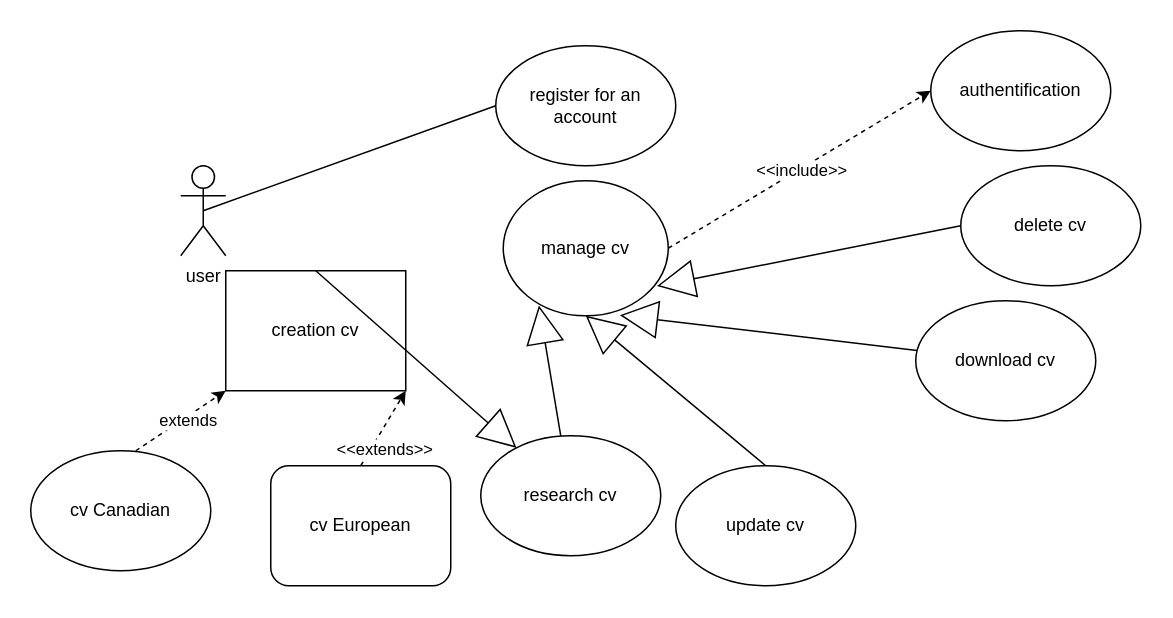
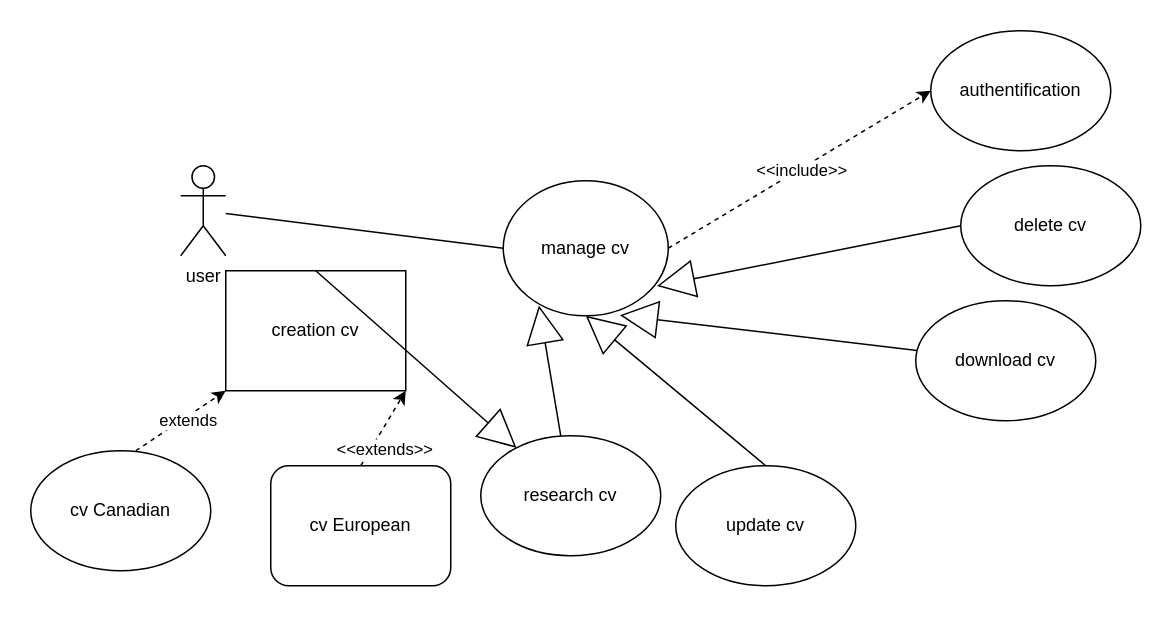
(586, 106) -> none
(359, 155) -> none
none -> (364, 231)
